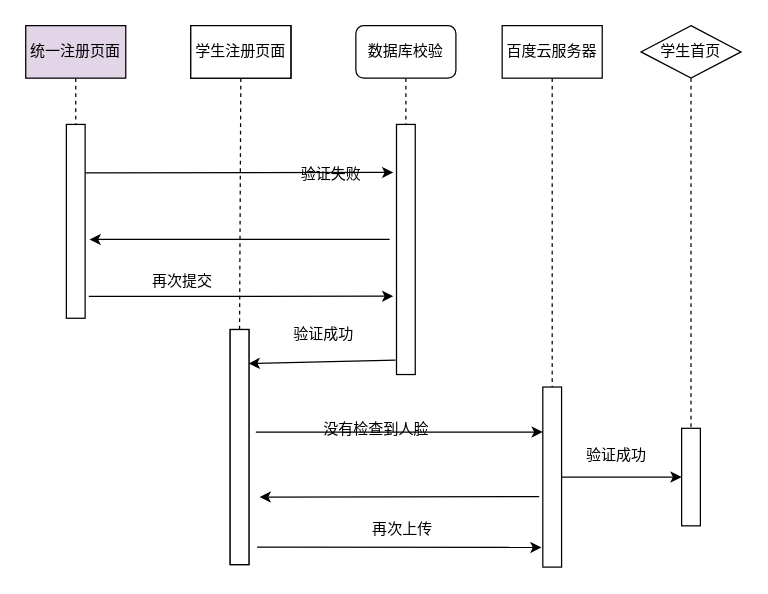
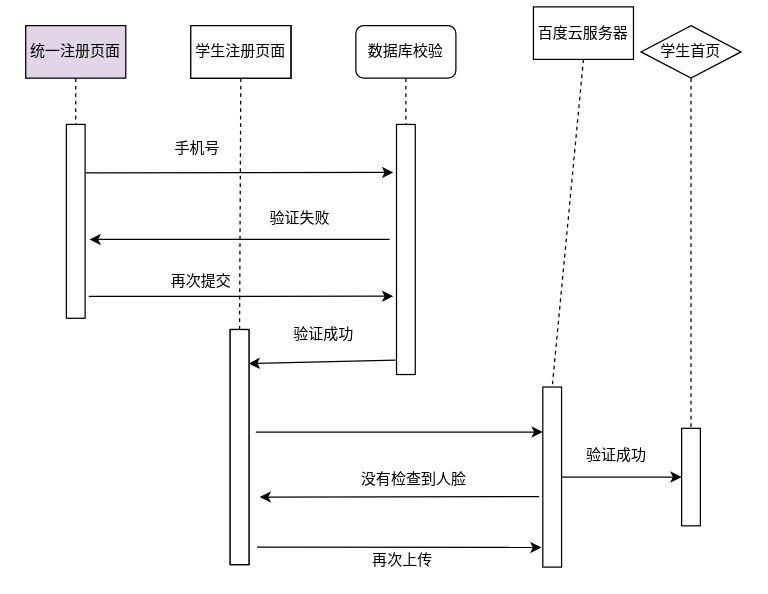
(552, 52) -> (583, 33)
none -> (196, 148)
(331, 174) -> (299, 218)
(182, 282) -> (201, 282)
(376, 429) -> (413, 479)
(402, 529) -> (402, 561)
